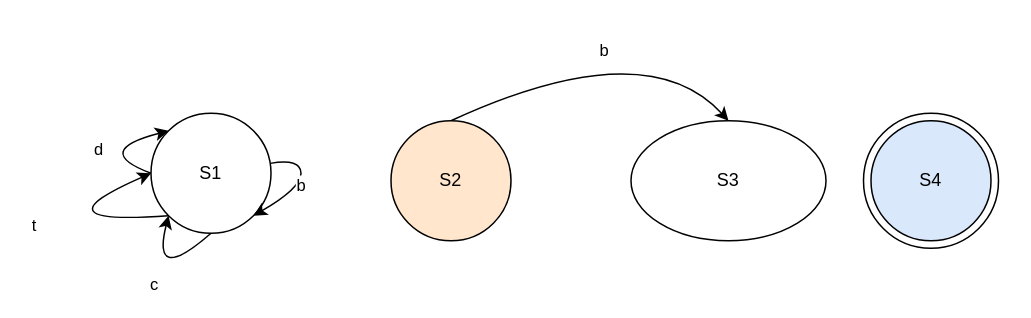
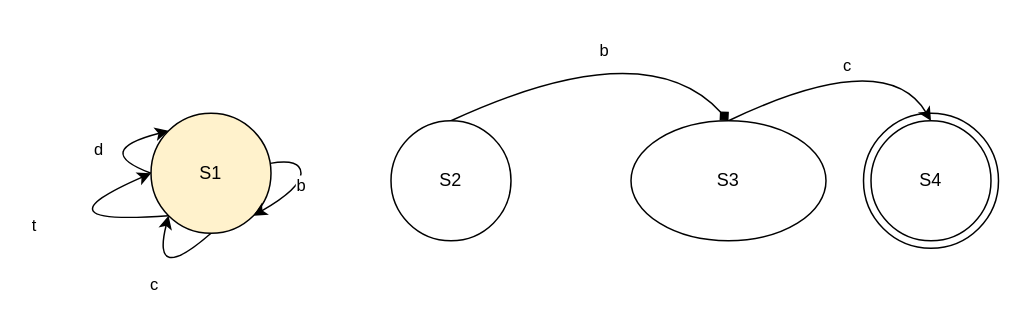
none -> (829, 85)
(720, 112) -> (720, 112)
(211, 173) -> (211, 173)
(451, 181) -> (451, 181)
(931, 181) -> (931, 181)
